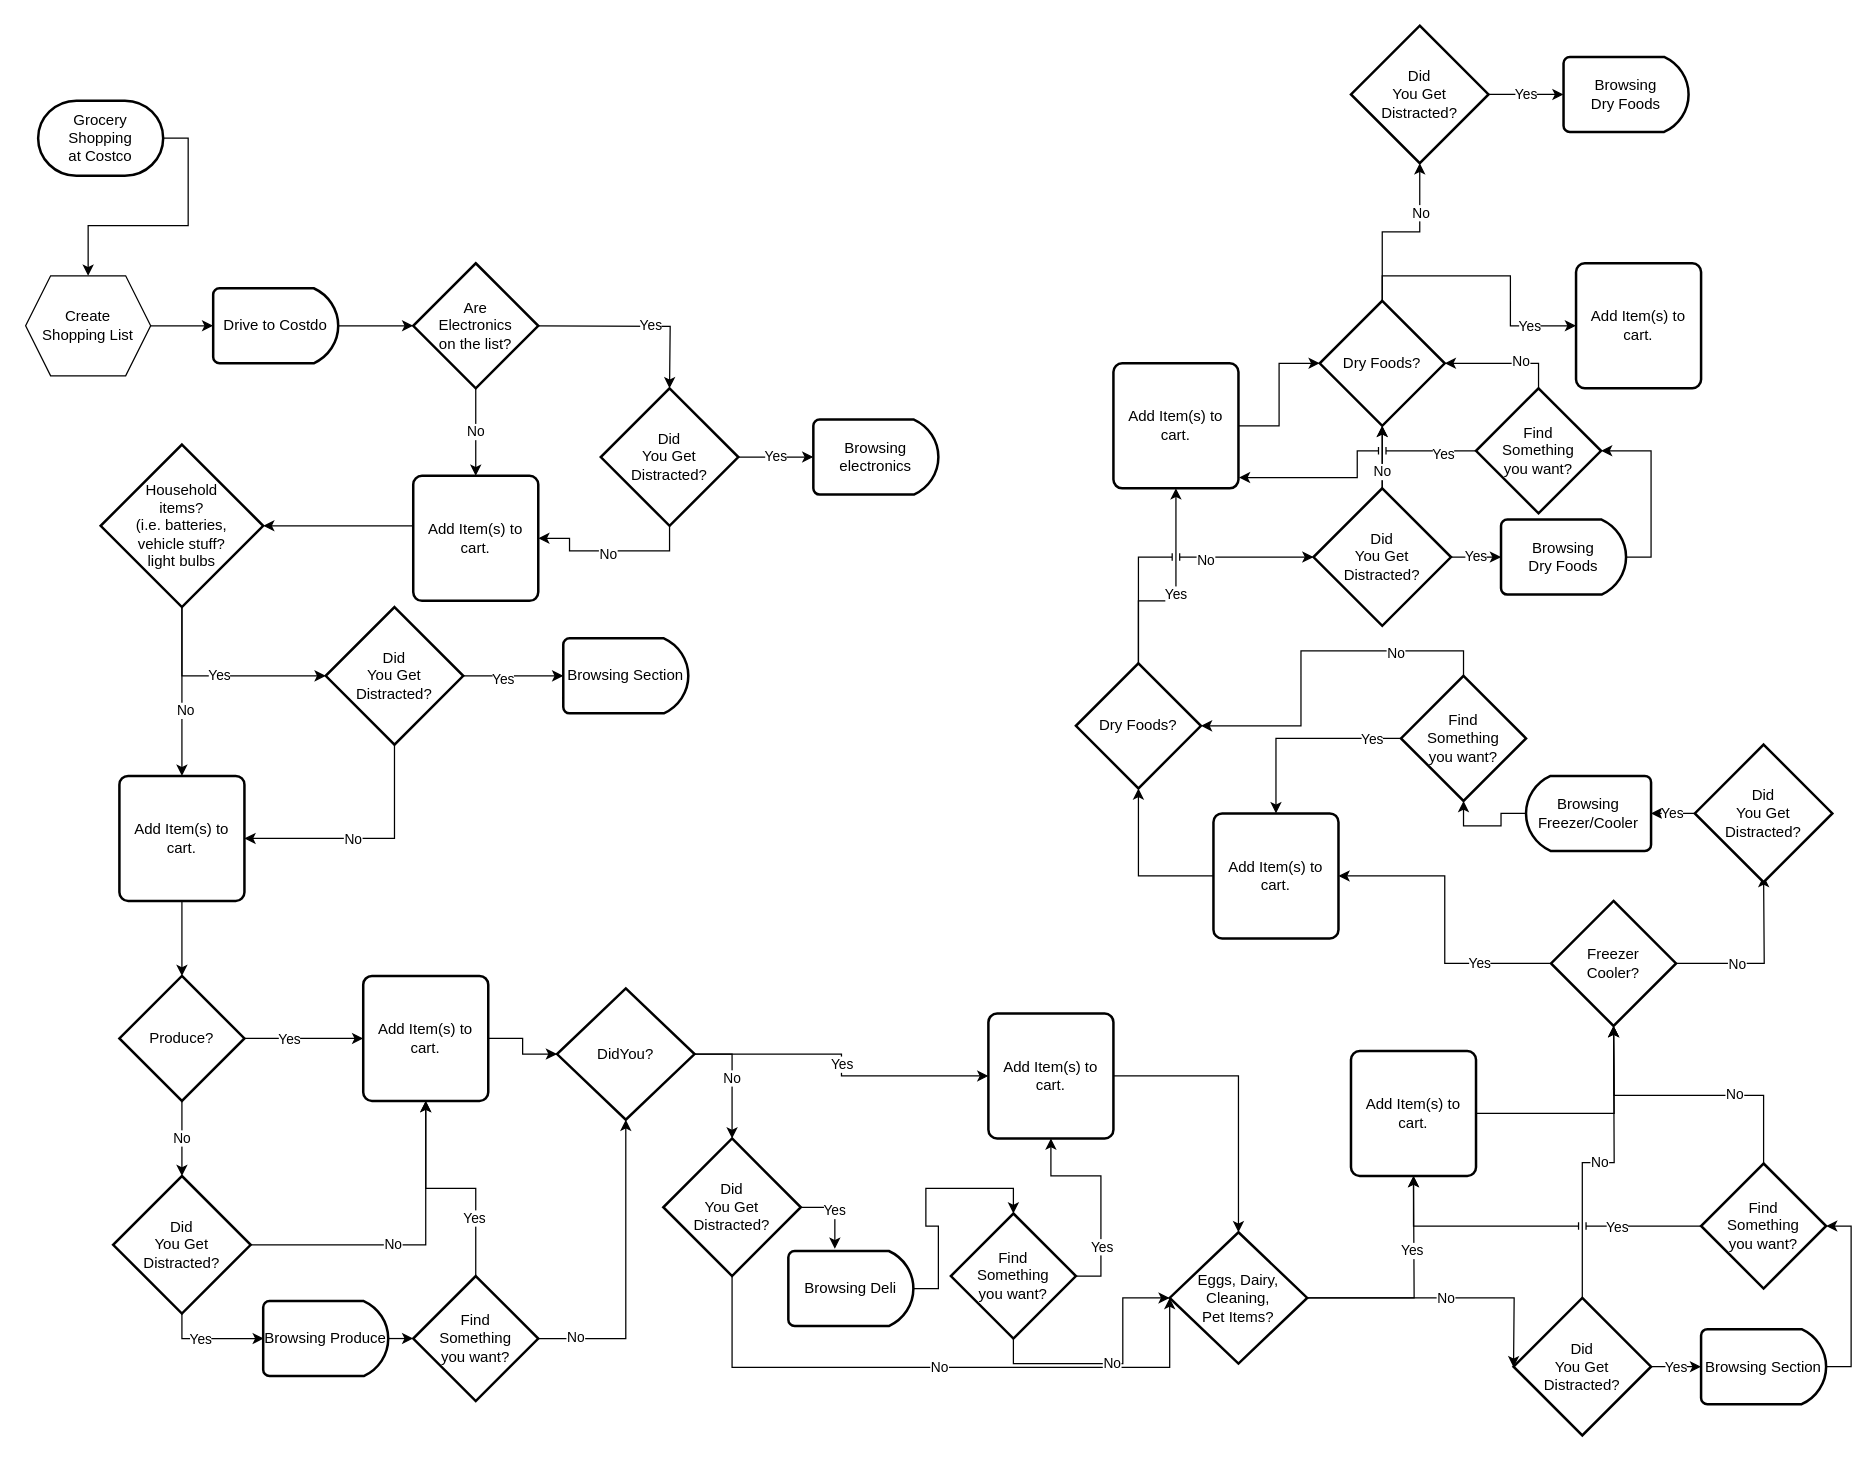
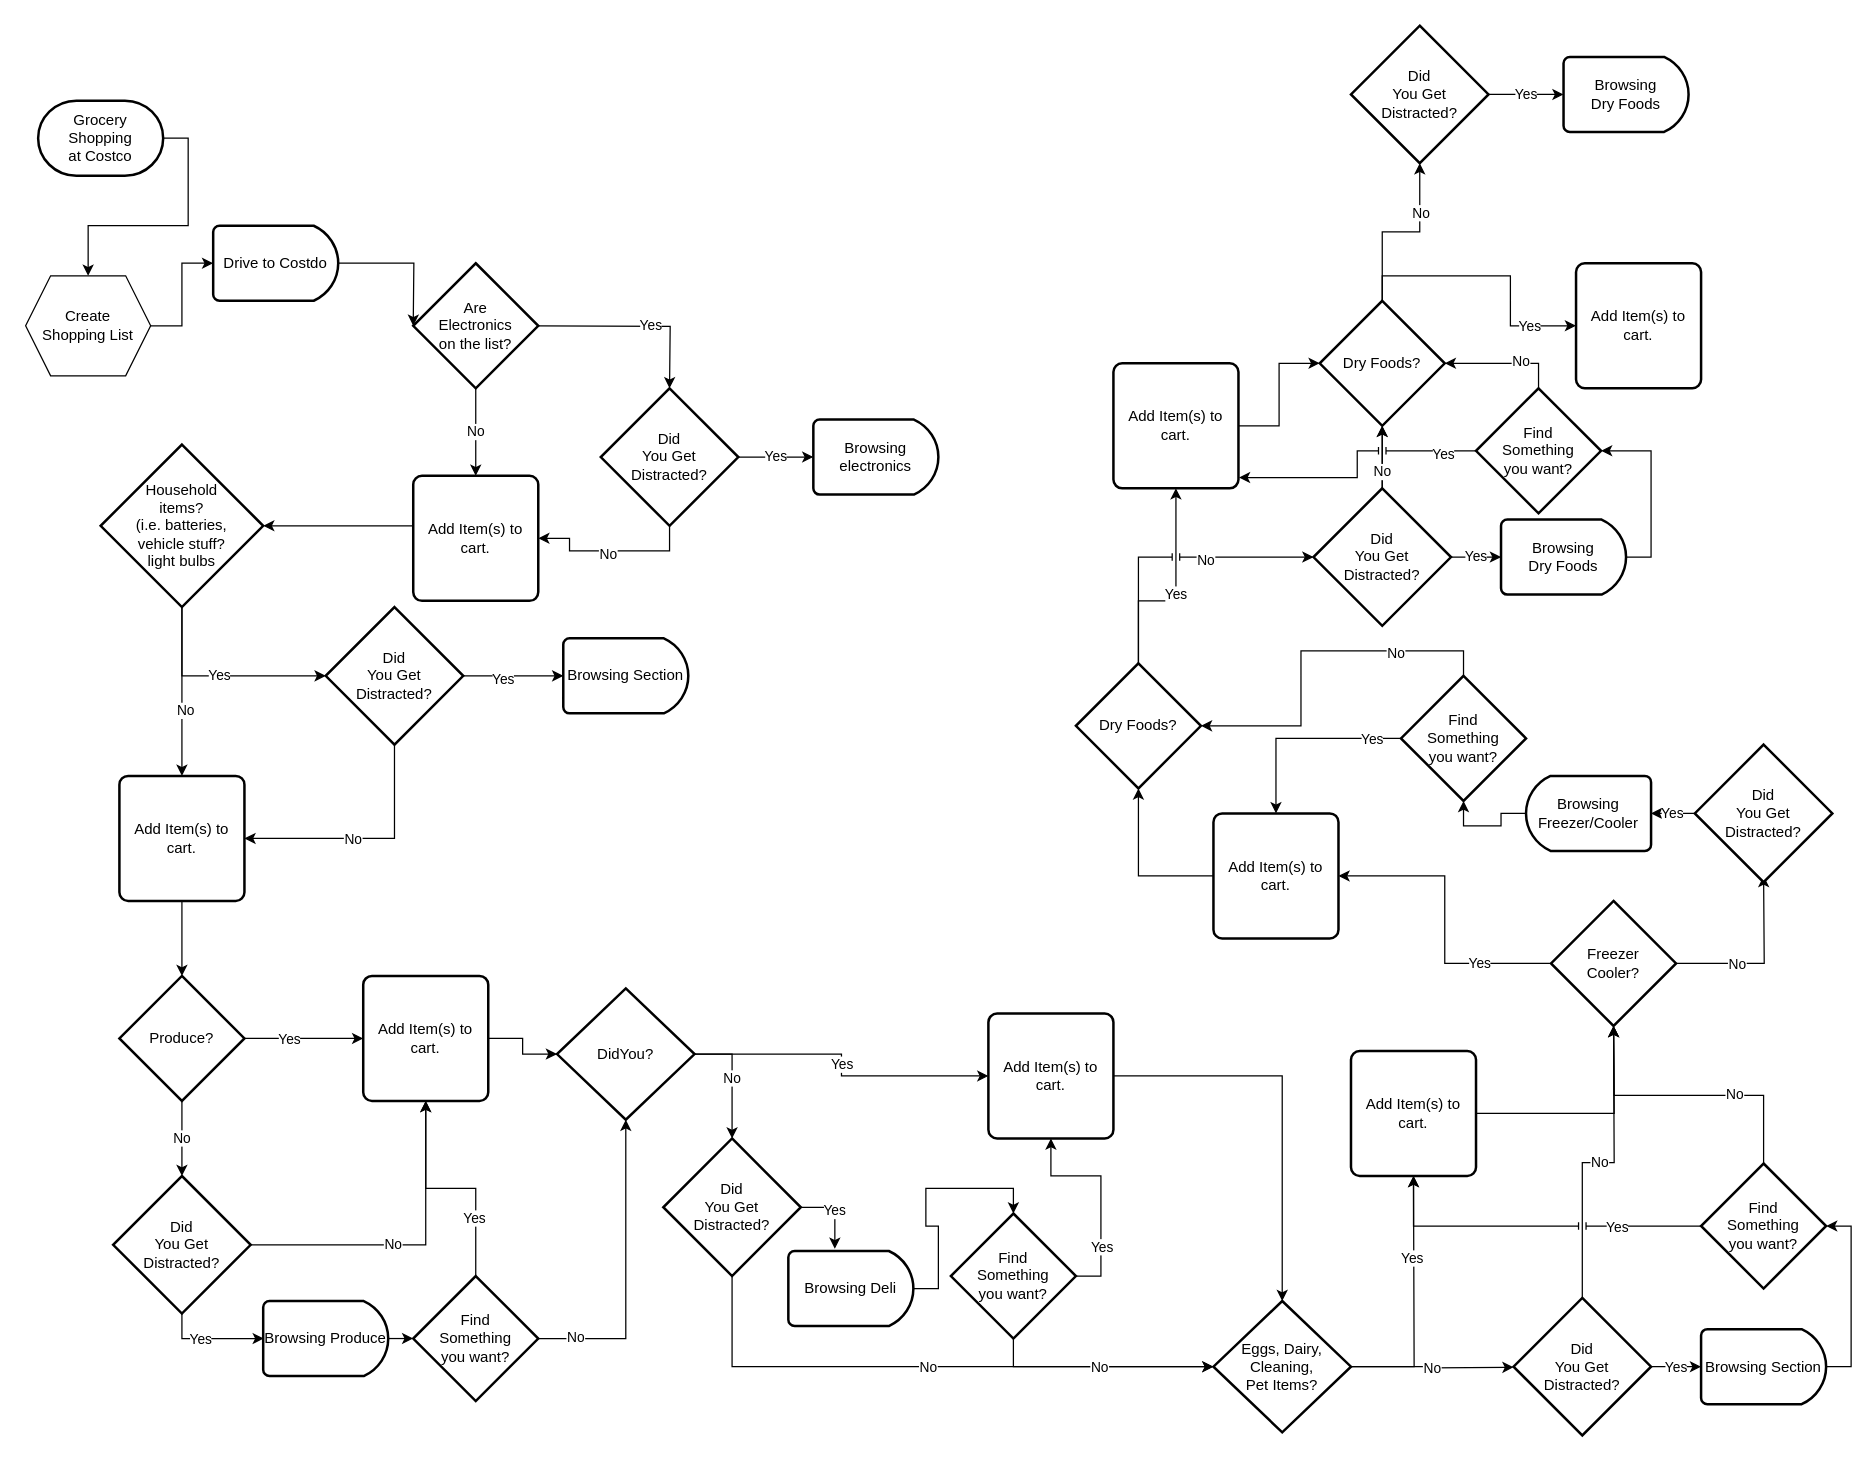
(276, 326) -> (276, 263)
(1238, 1298) -> (1282, 1366)
